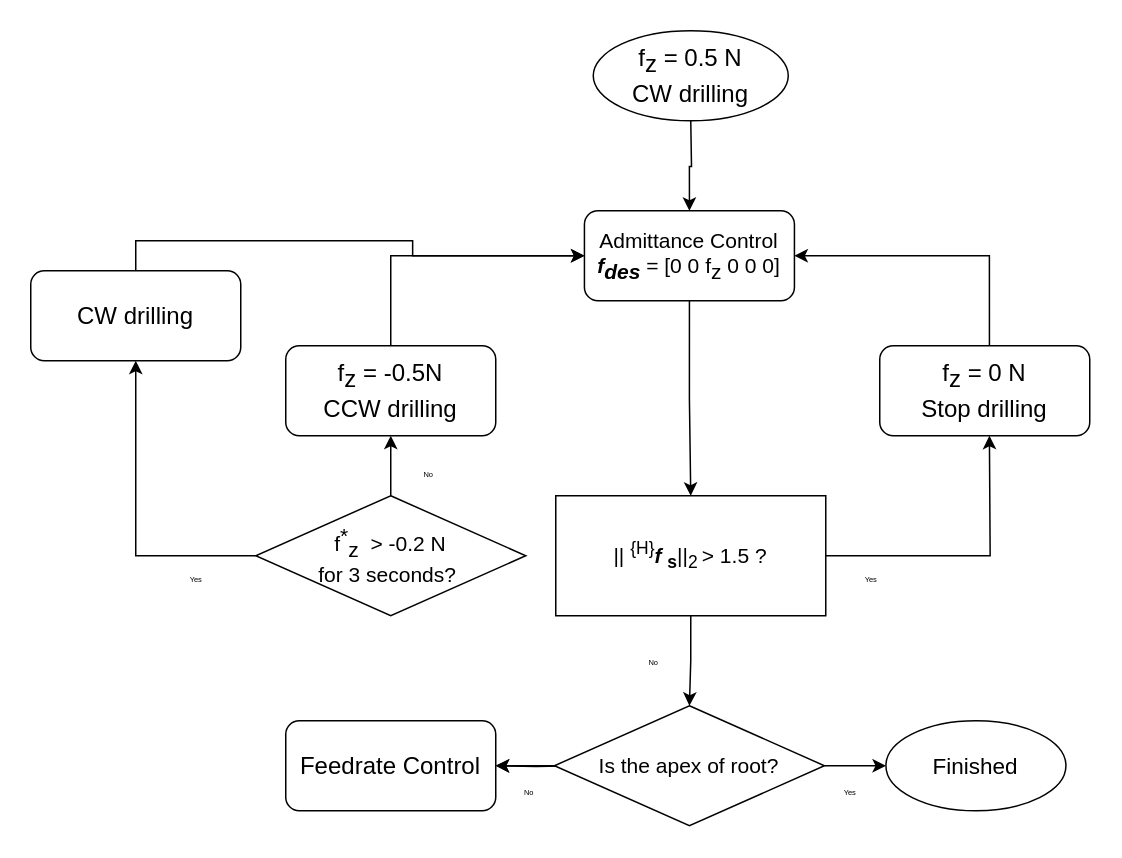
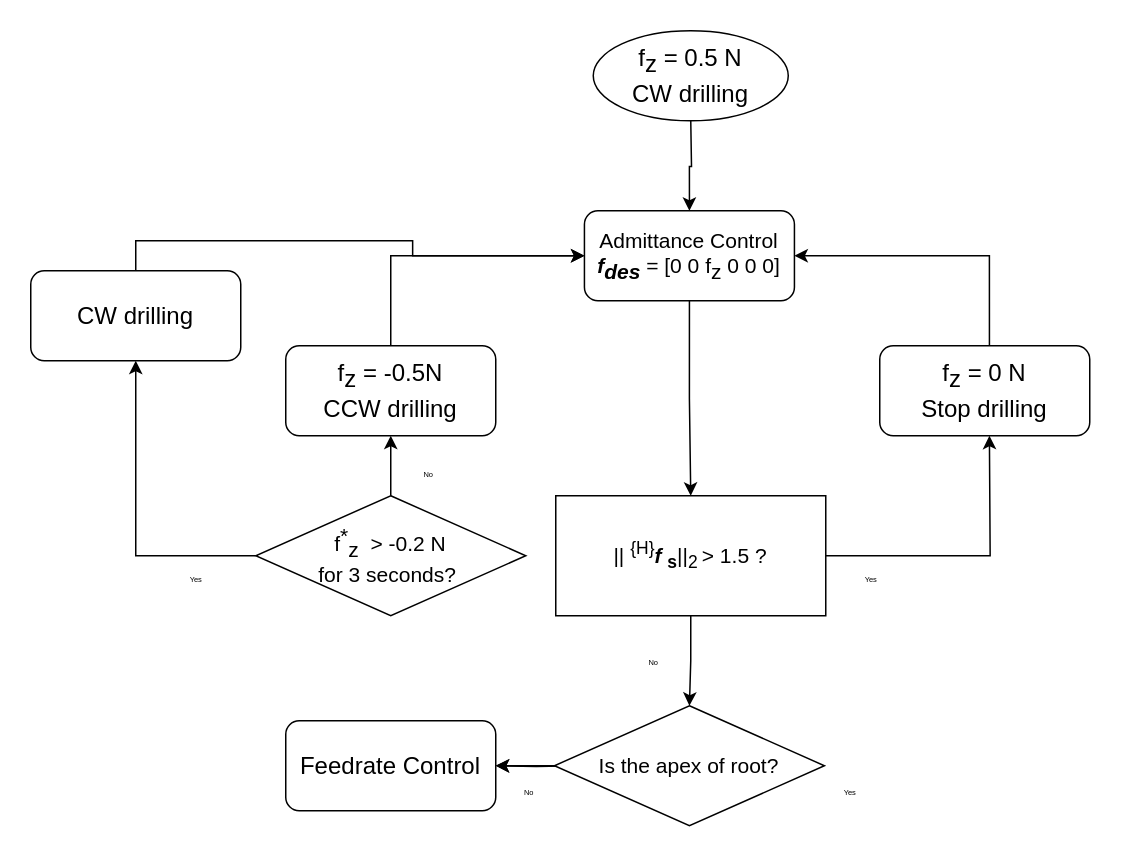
(850, 766) -> none
(976, 766) -> none
